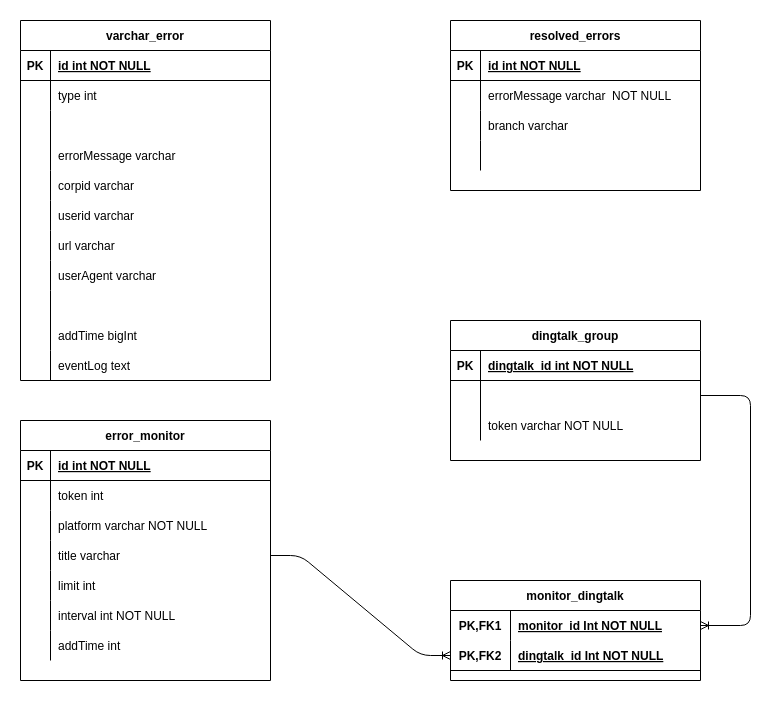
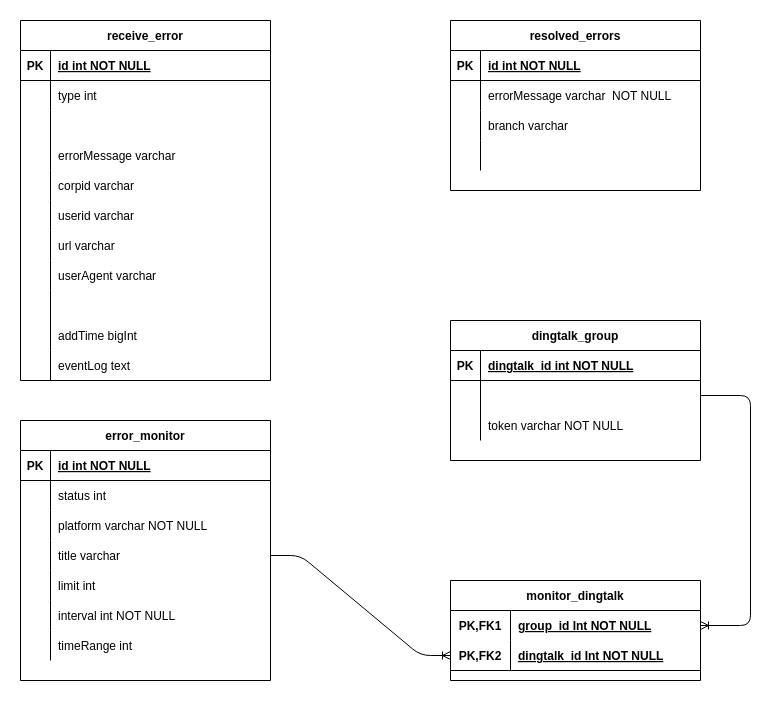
(145, 36) -> (145, 36)
(85, 496) -> (88, 496)
(587, 626) -> (582, 626)
(90, 646) -> (97, 646)
